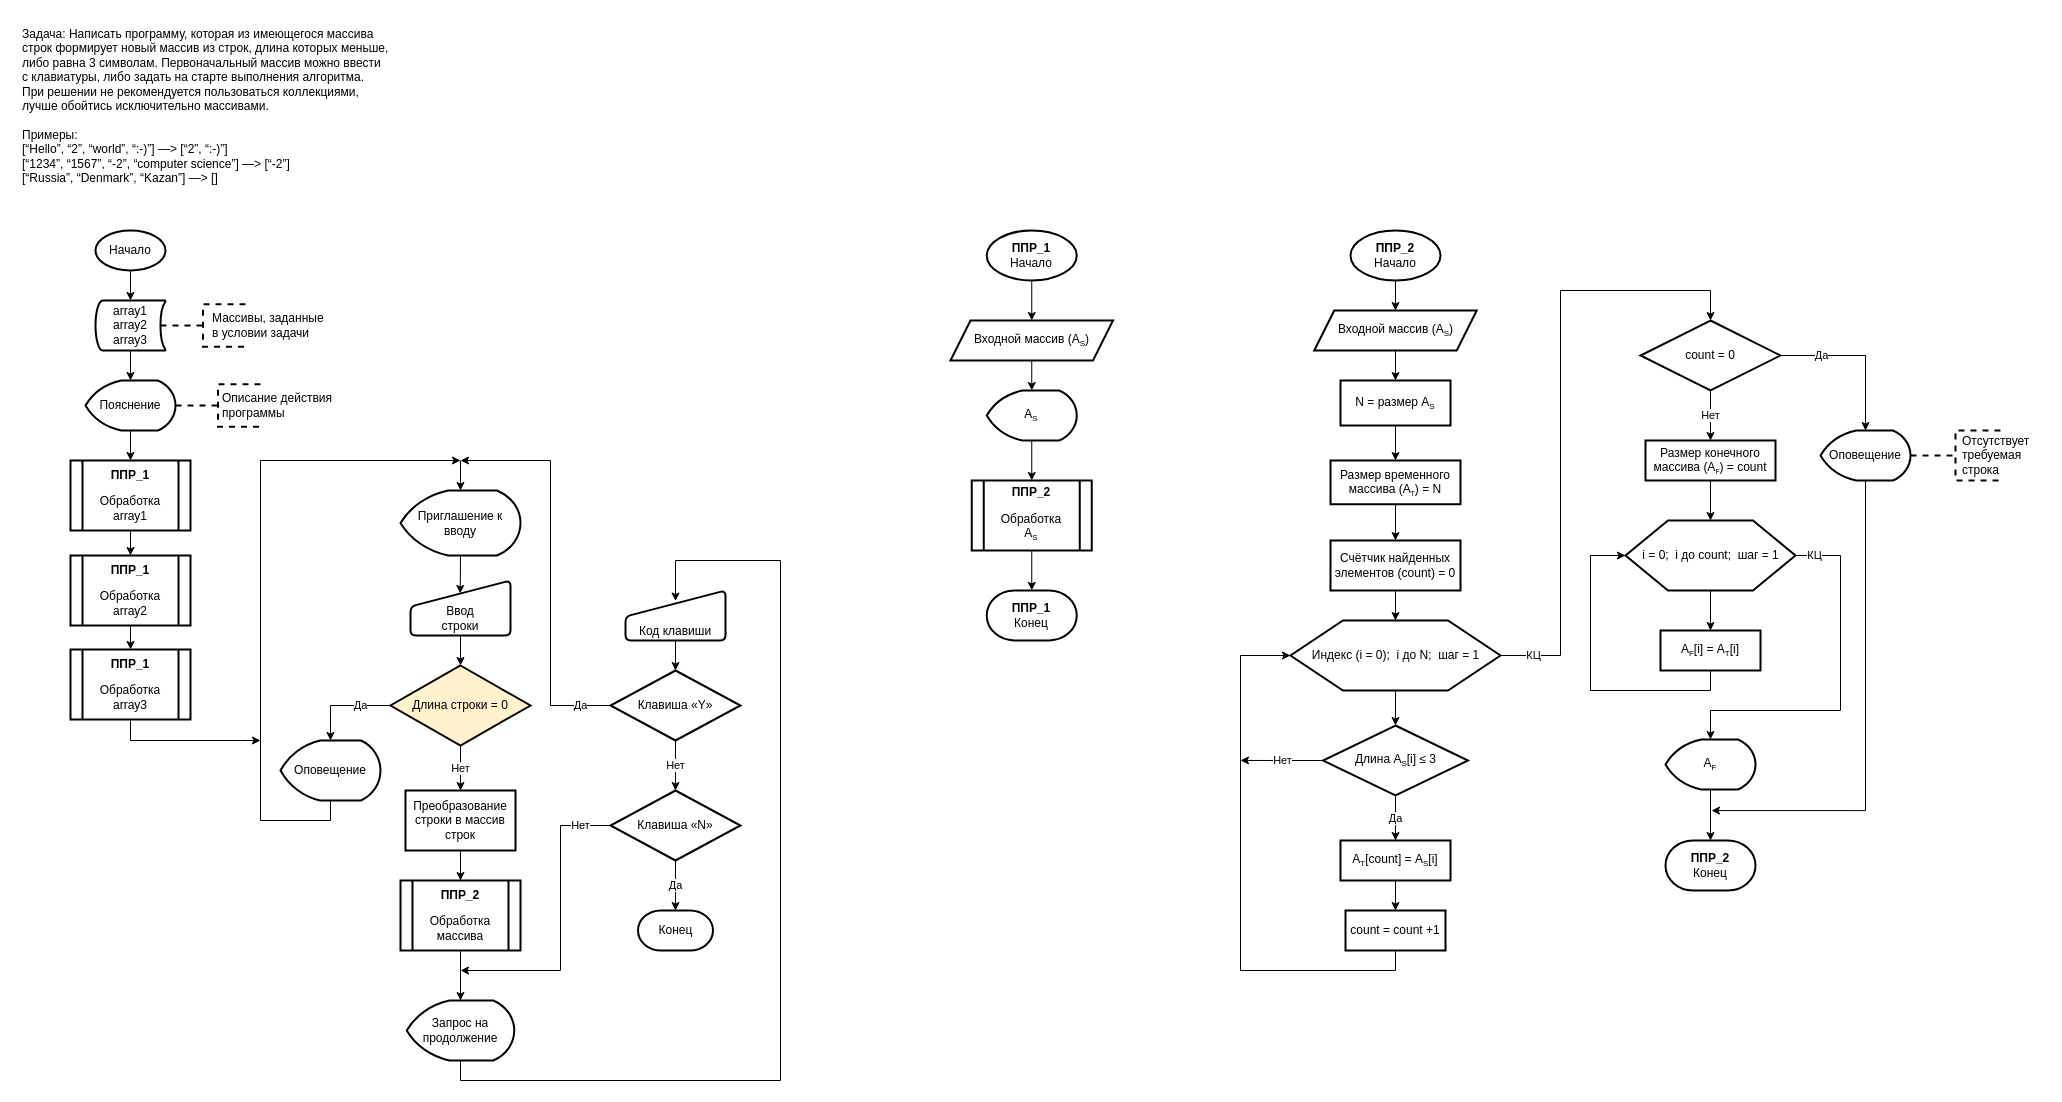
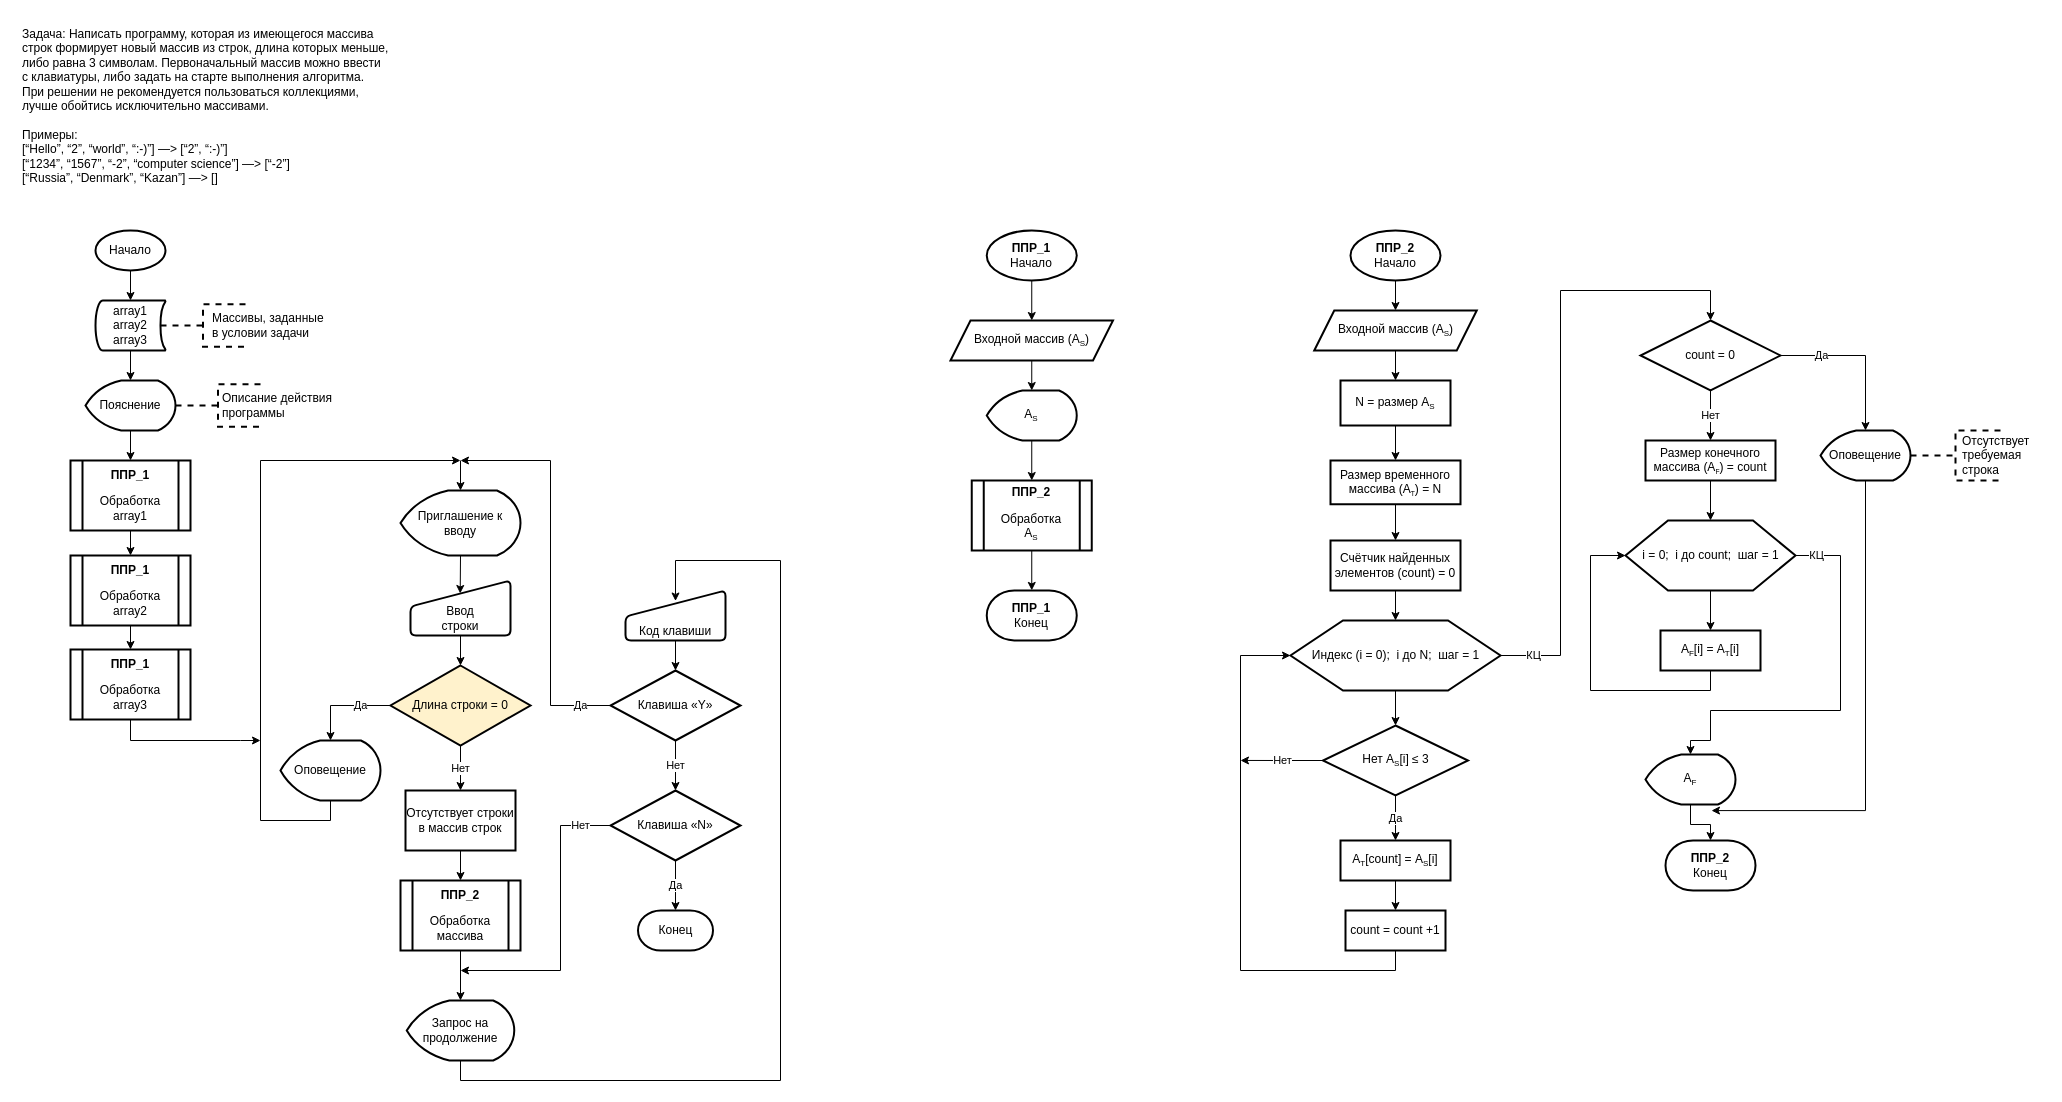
(1396, 761) -> (1396, 761)
(1711, 765) -> (1691, 780)
(461, 821) -> (461, 821)
